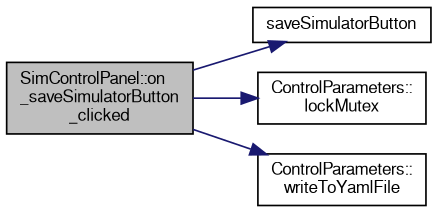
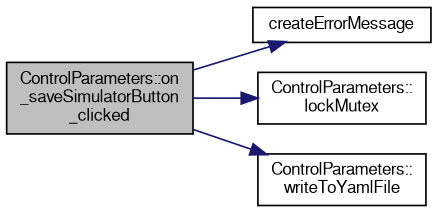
(342, 25) -> (342, 25)
(100, 98) -> (100, 98)
